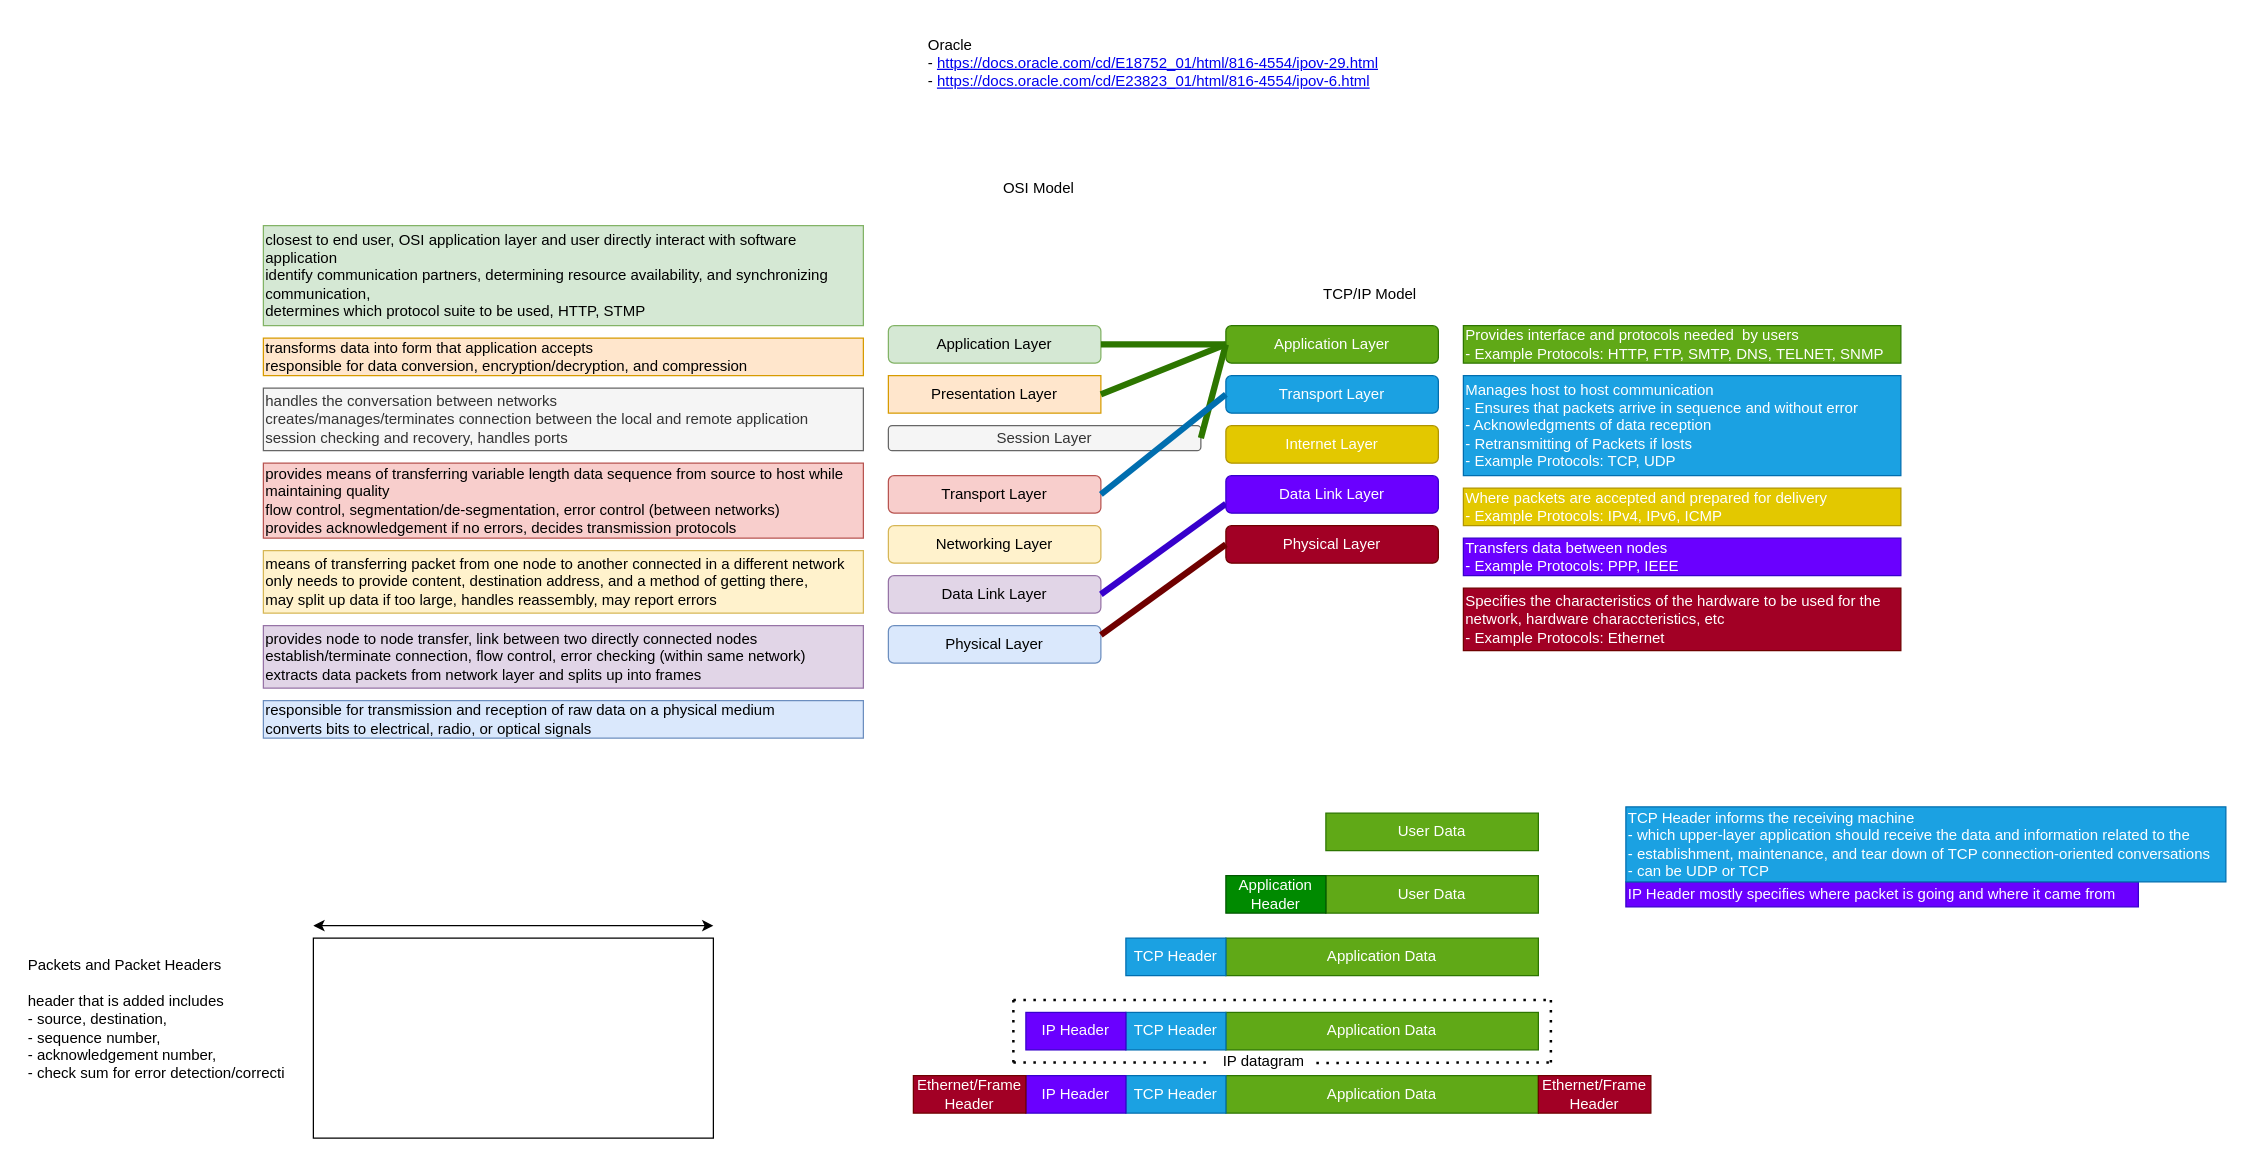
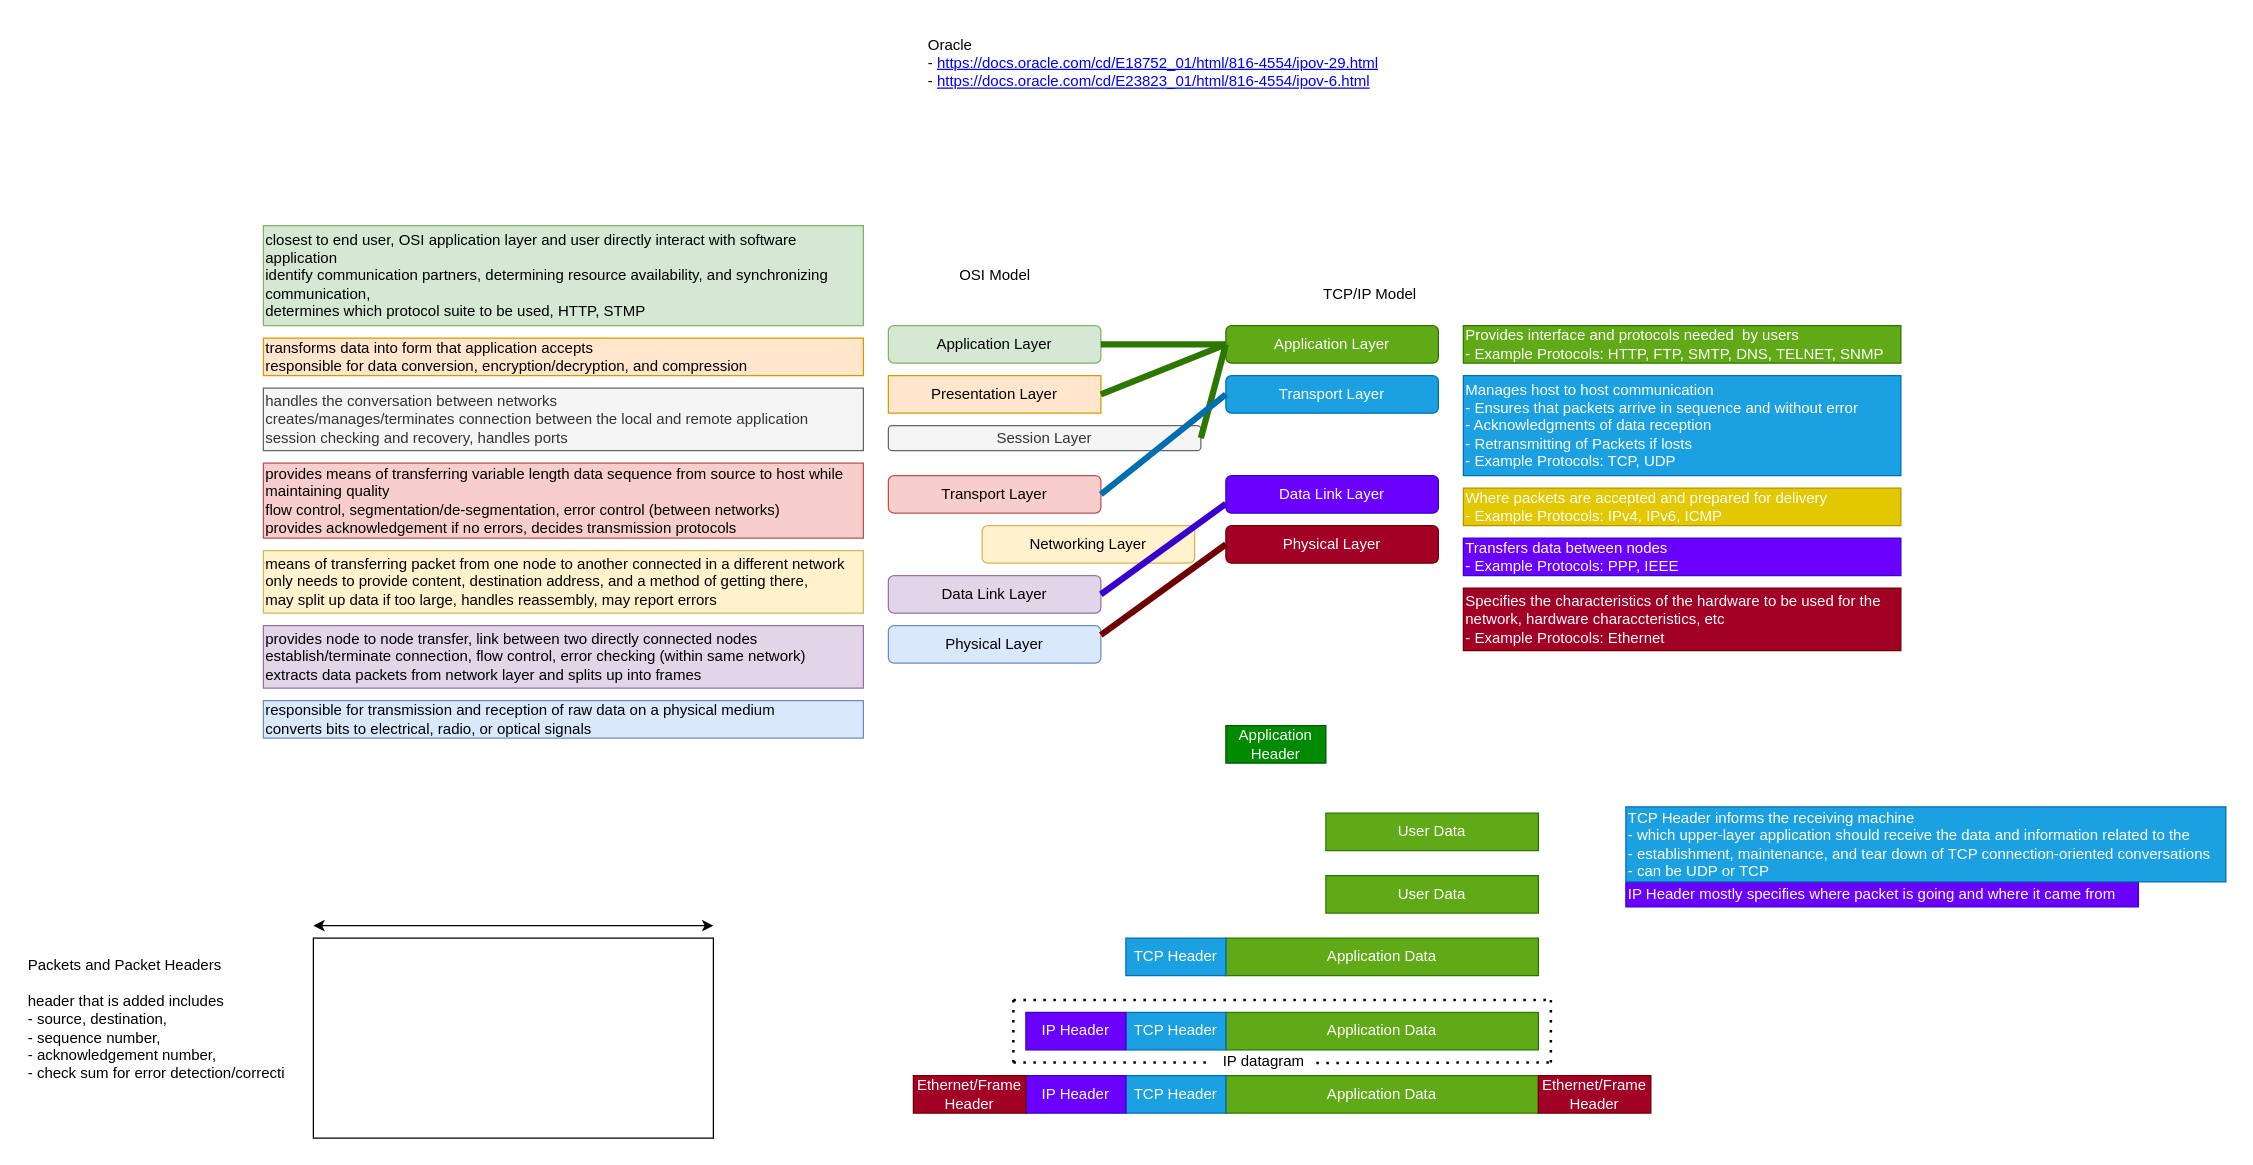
(1038, 188) -> (994, 276)
(1332, 444) -> none
(994, 544) -> (1088, 544)
(1276, 894) -> (1276, 744)
